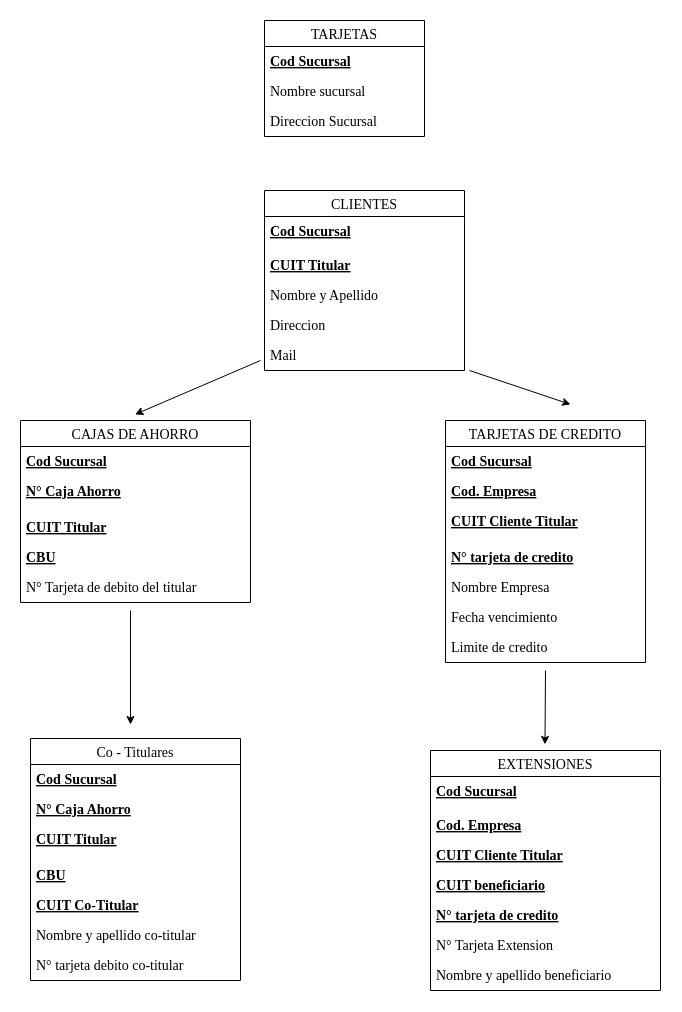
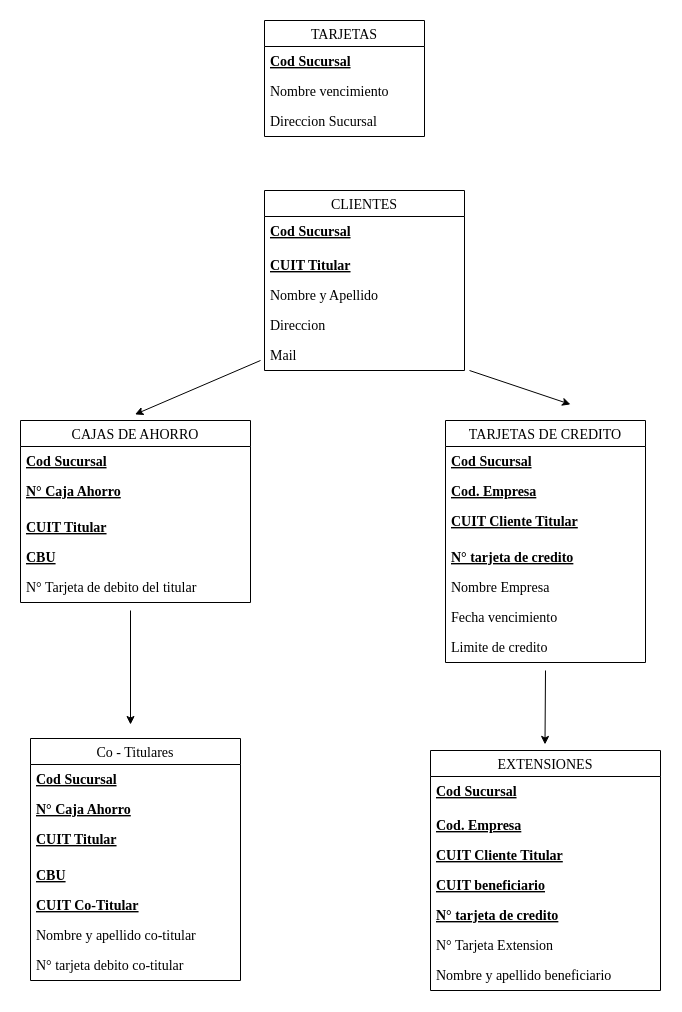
(325, 91) -> (335, 91)
